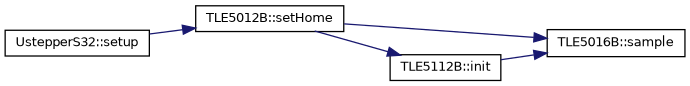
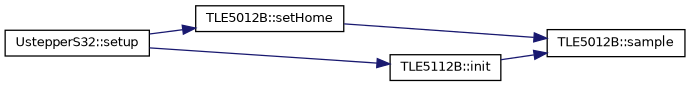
(351, 41) -> (263, 55)
(616, 43) -> (616, 43)
